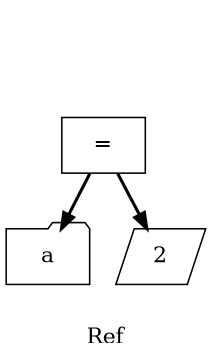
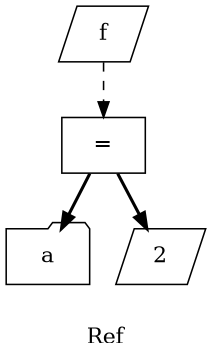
none -> (104, 34)
